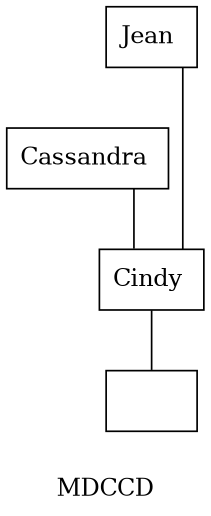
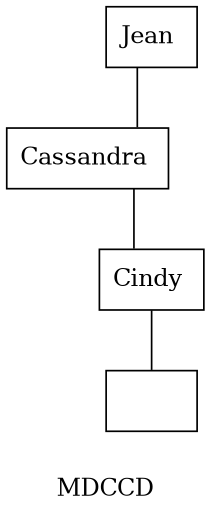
(183, 158) -> (137, 98)
